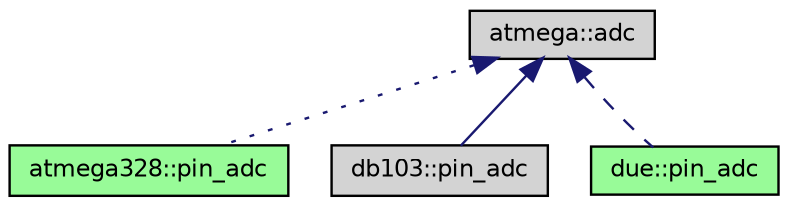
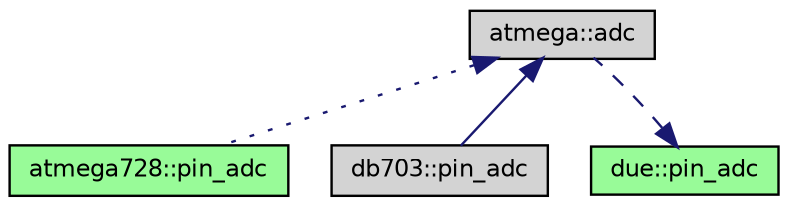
(618, 114) -> (629, 92)
(149, 171) -> (149, 171)
(440, 171) -> (440, 171)
